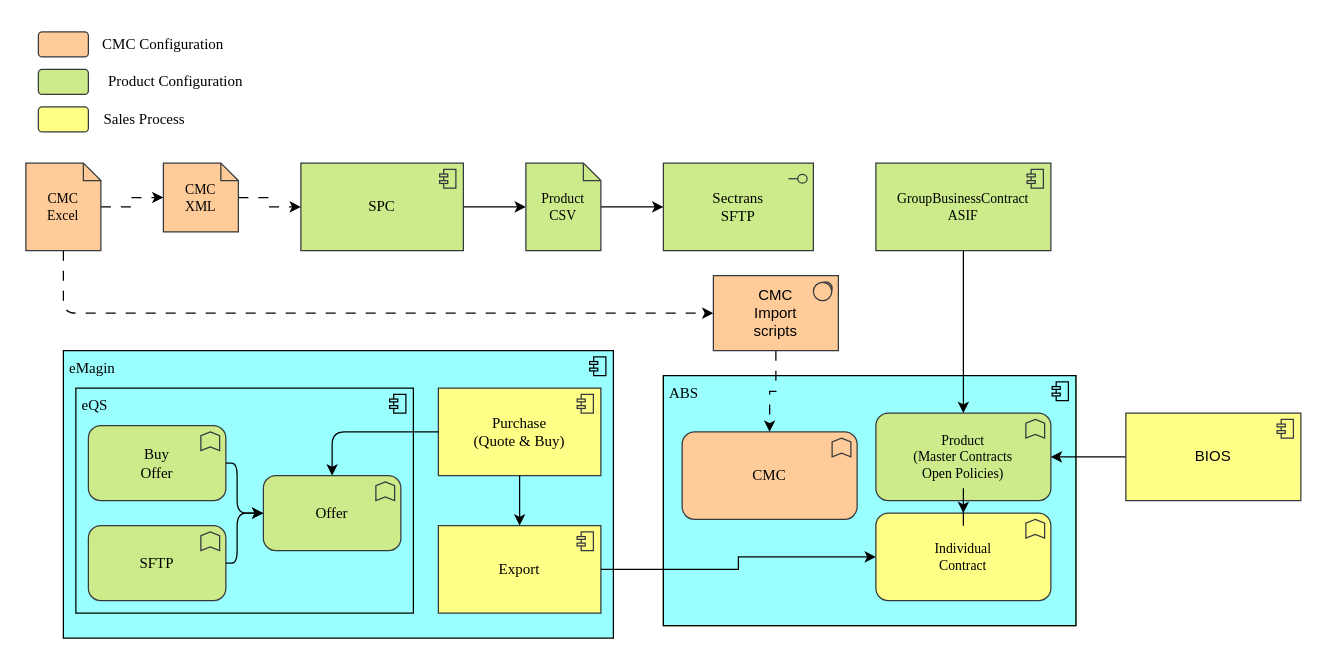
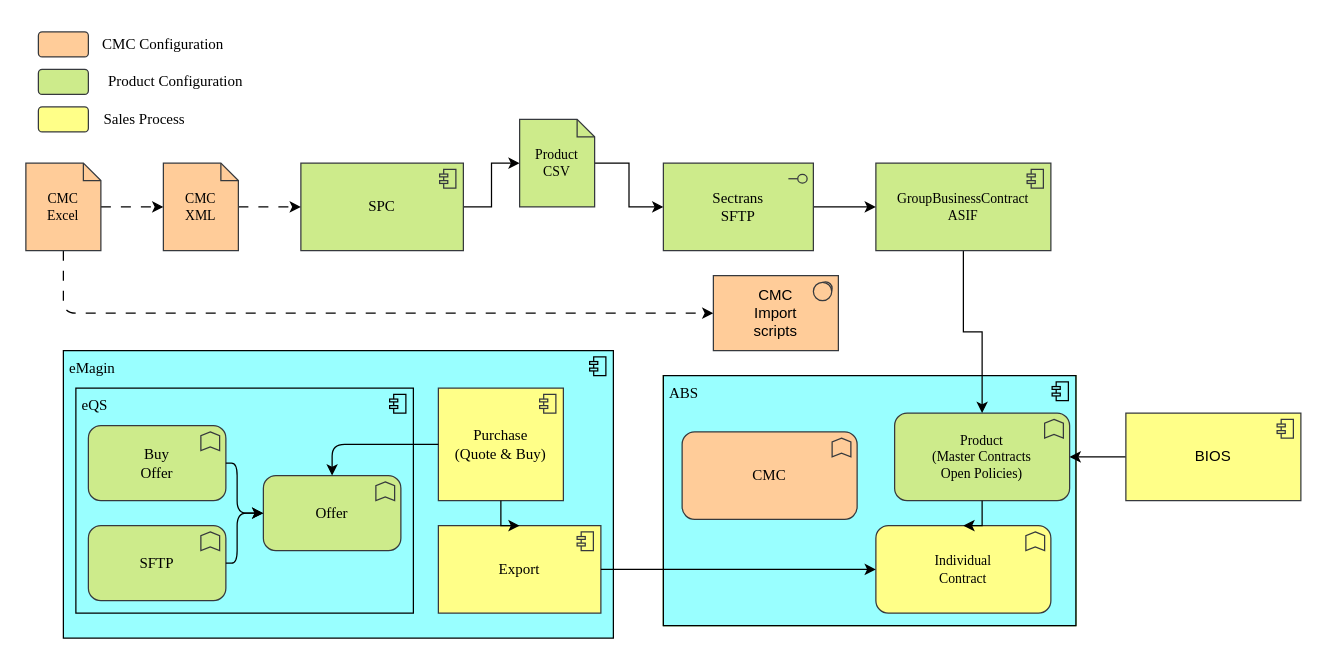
(201, 198) -> (201, 207)
(563, 207) -> (557, 163)
none -> (840, 207)
(776, 390) -> none
(519, 432) -> (501, 444)
(963, 457) -> (982, 457)
(963, 557) -> (963, 569)
